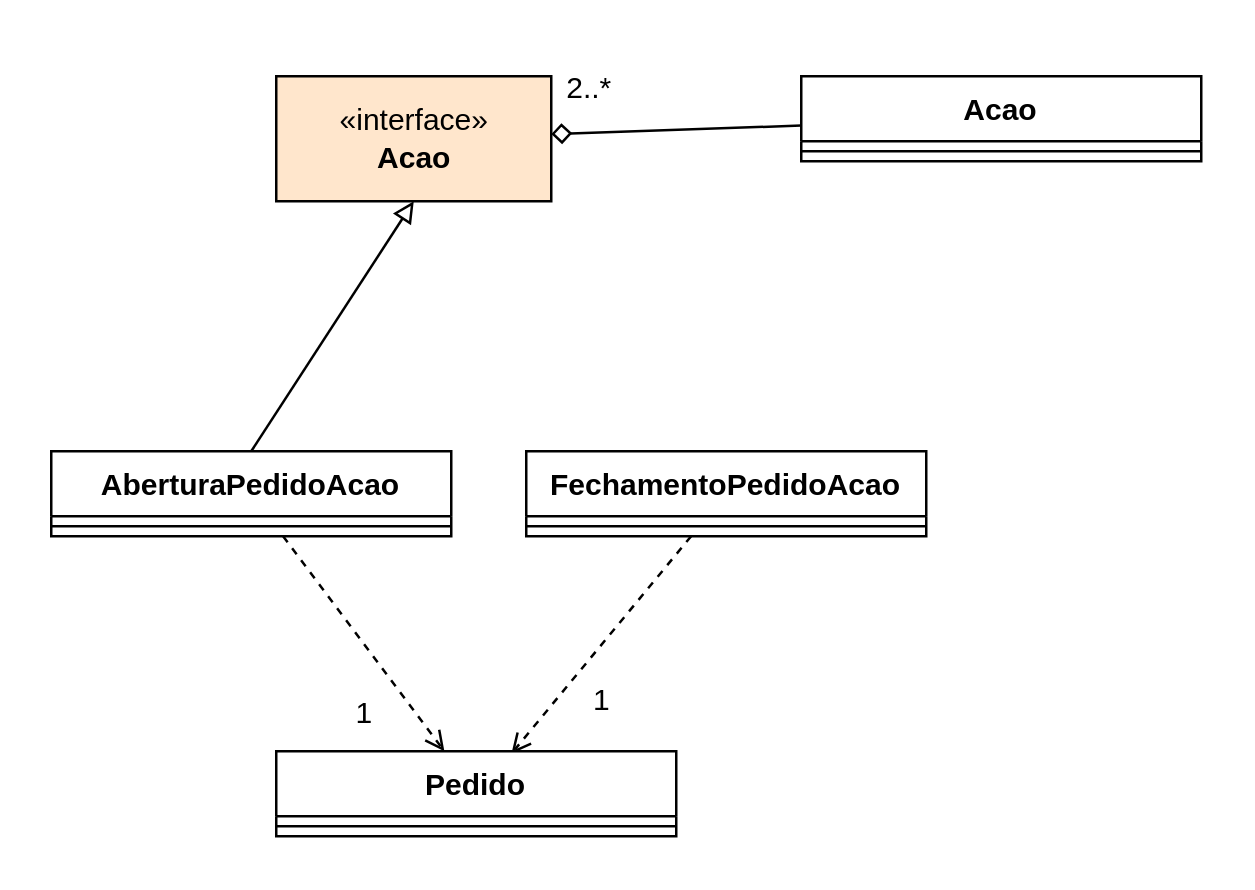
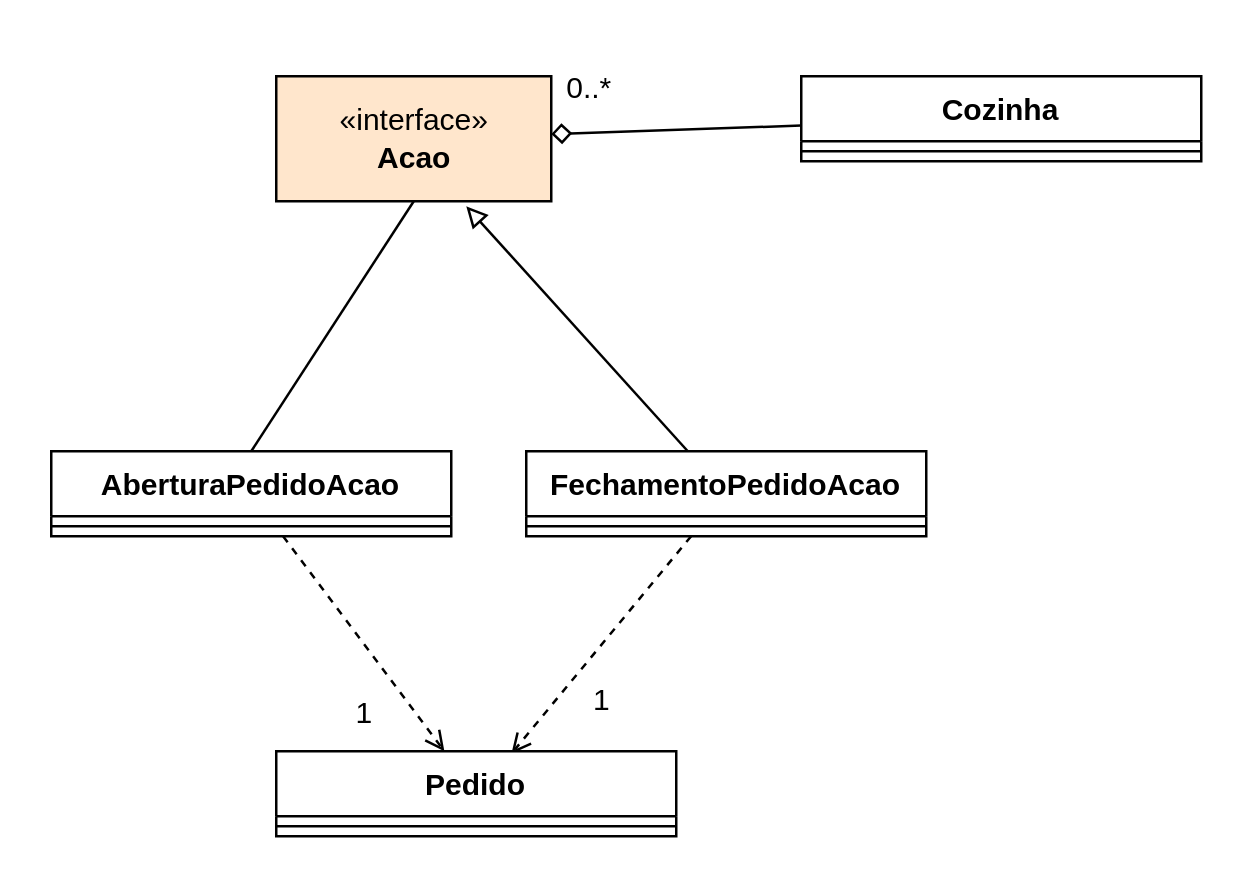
(590, 89) -> (590, 89)
(1000, 110) -> (1000, 110)
(402, 220) -> (406, 213)
none -> (584, 336)
